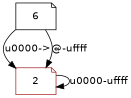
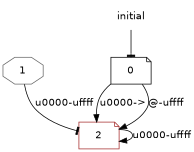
(36, 16) -> (131, 71)
none -> (131, 16)
none -> (23, 71)
